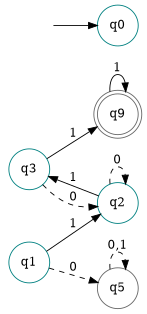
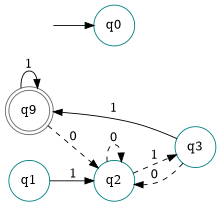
none -> (69, 144)
(78, 188) -> (151, 166)
(118, 288) -> none
